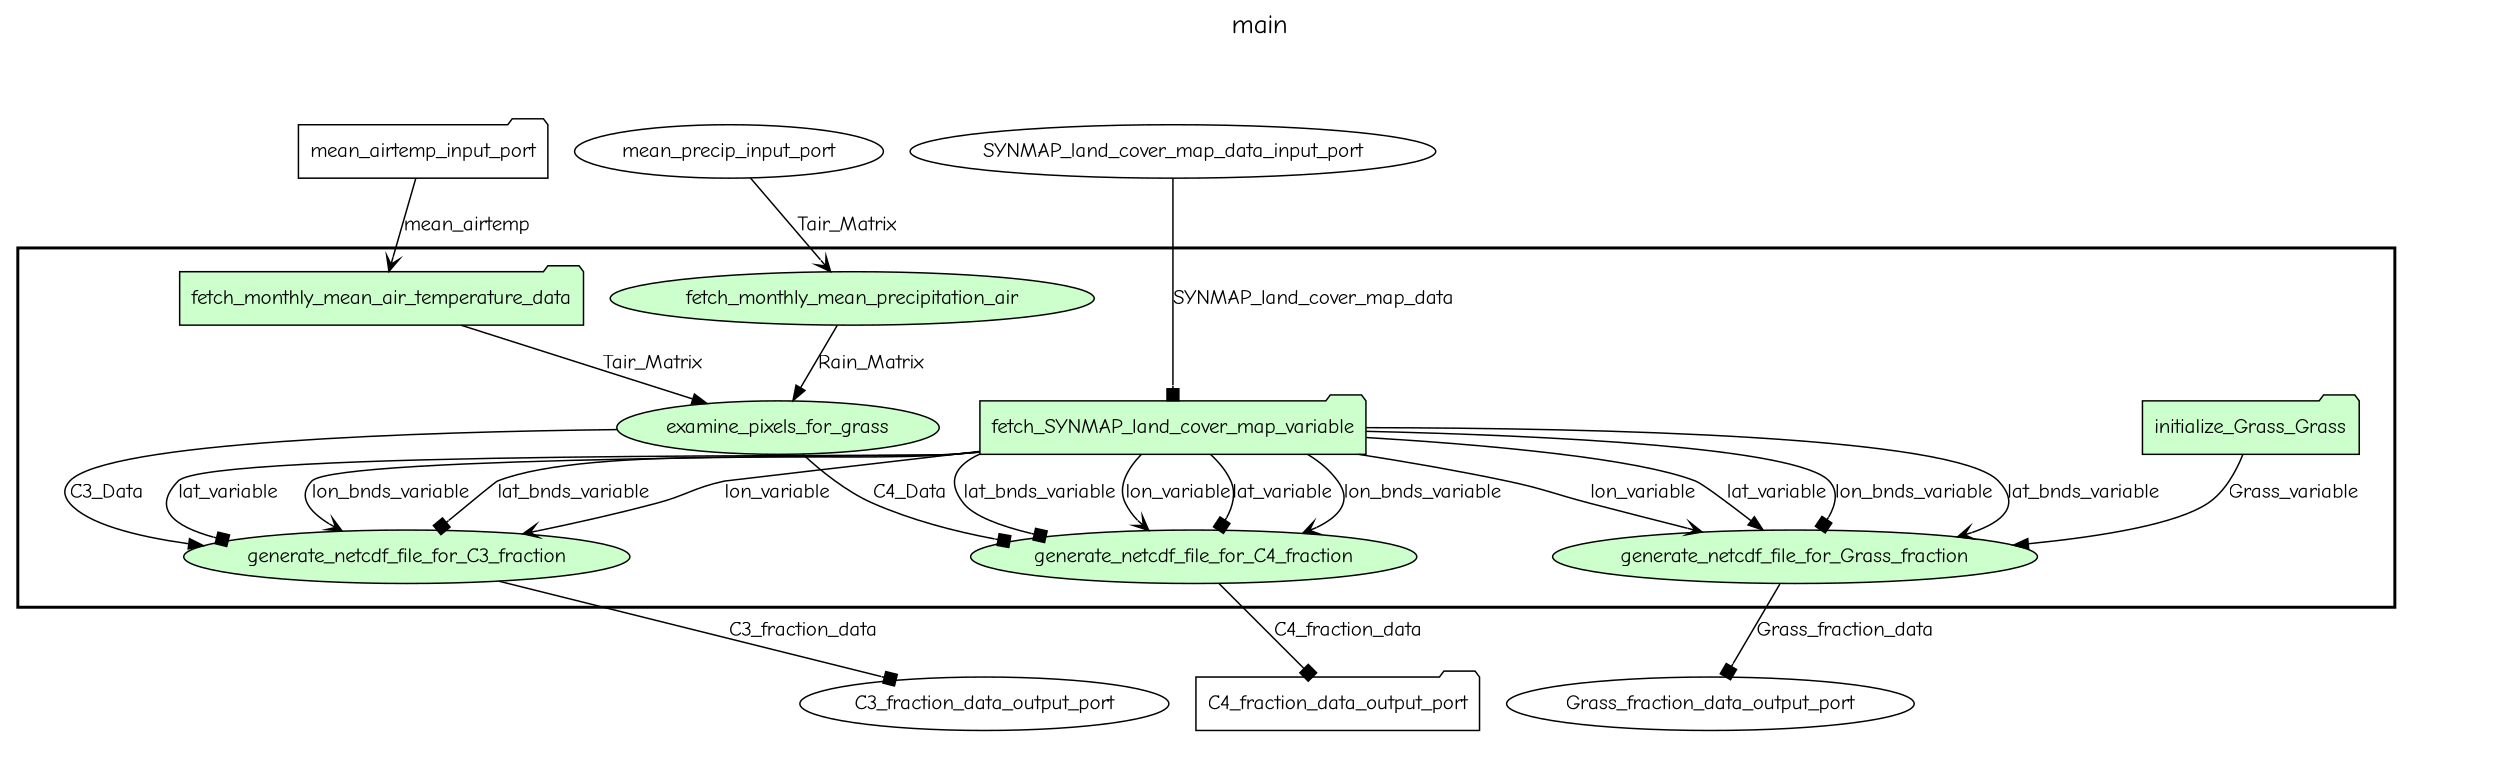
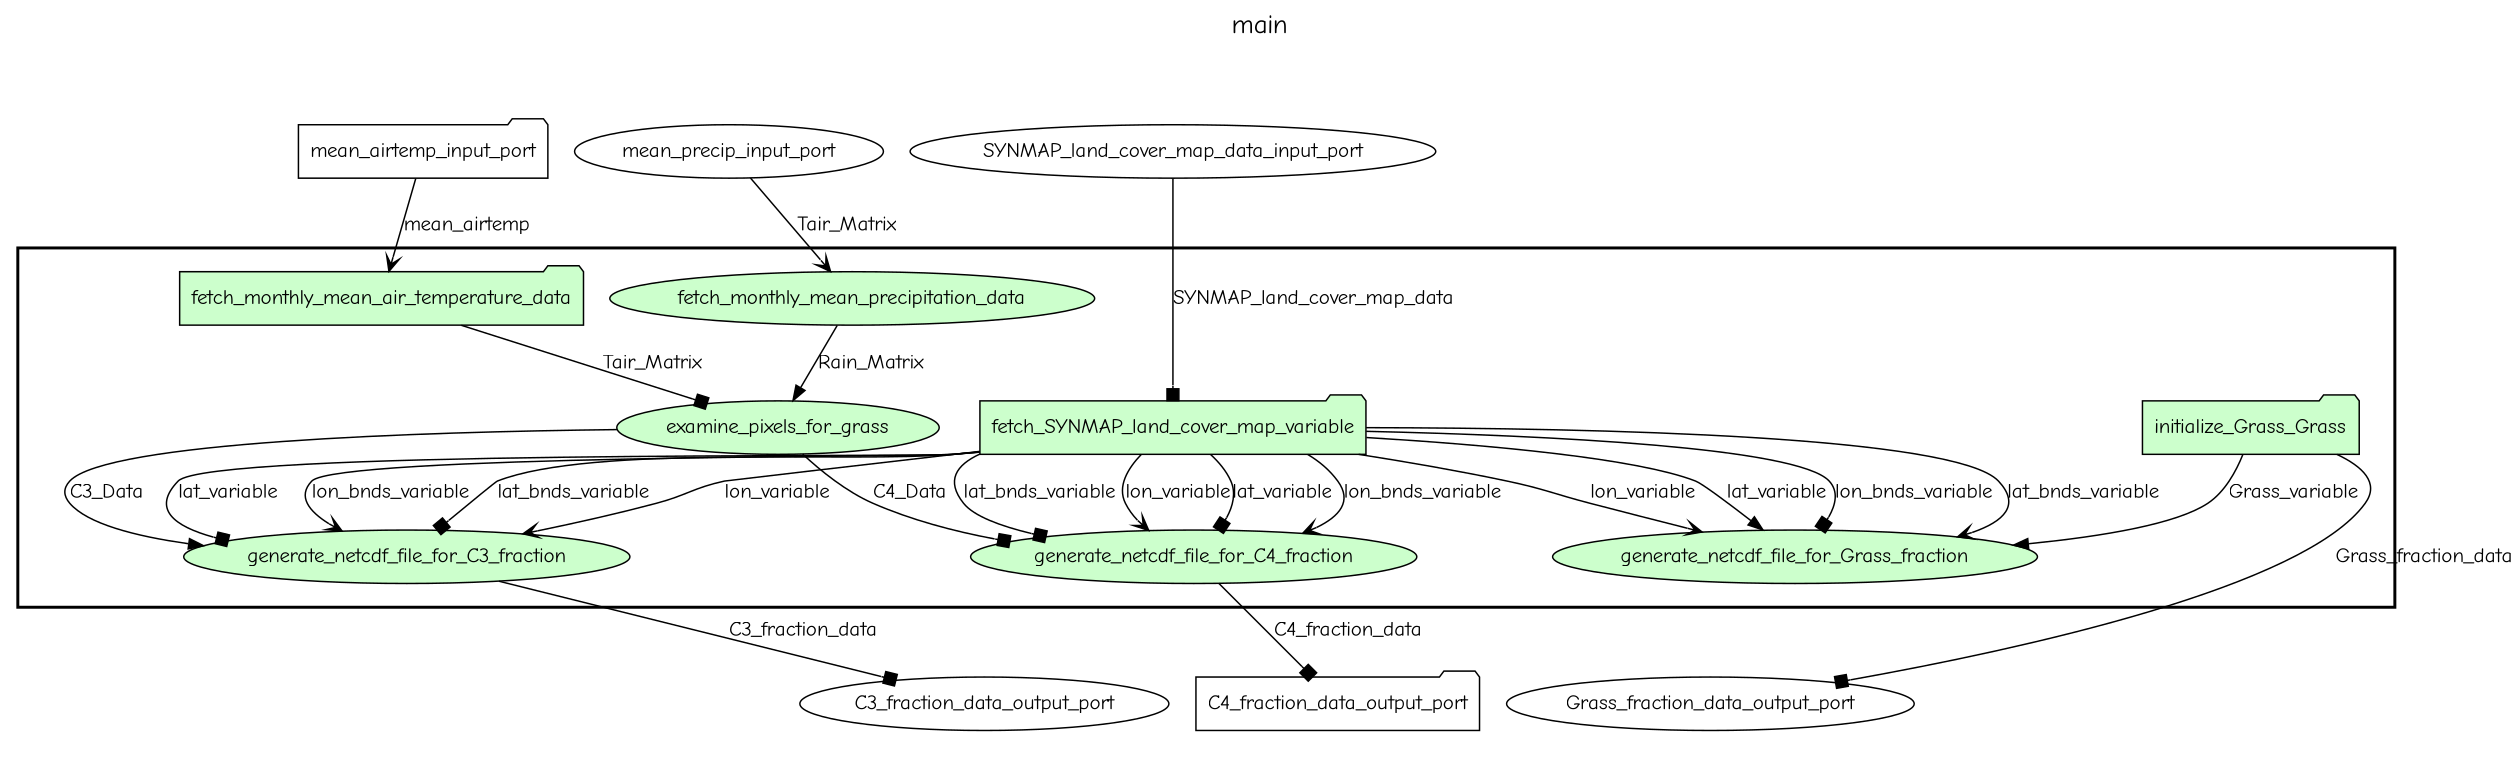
(852, 298) -> (852, 298)
(577, 362) -> (577, 362)
(1757, 624) -> (2121, 619)
